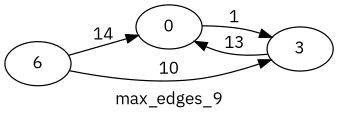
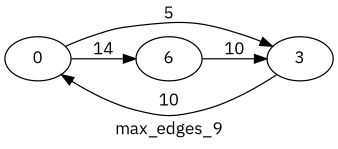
(235, 18) -> (169, 14)
(235, 43) -> (169, 101)
(98, 47) -> (97, 59)
